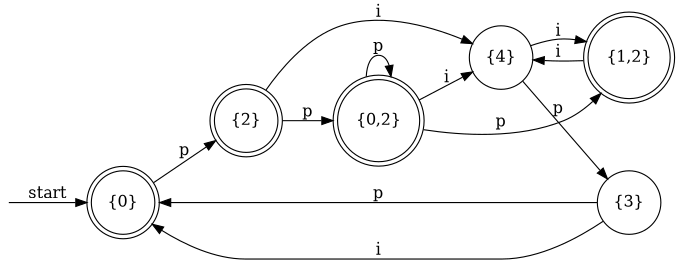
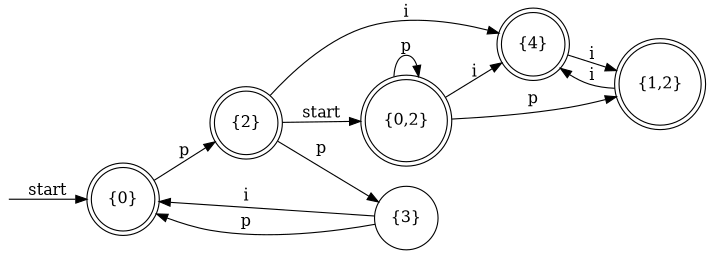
(501, 58) -> (533, 44)
(308, 112) -> (322, 113)
(563, 128) -> (323, 169)
